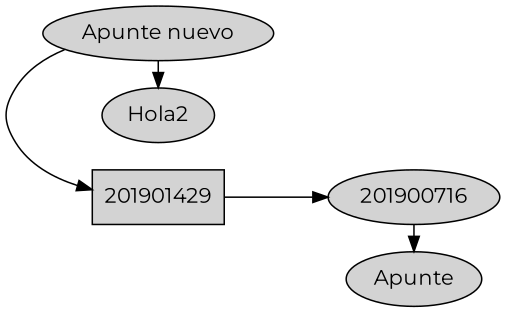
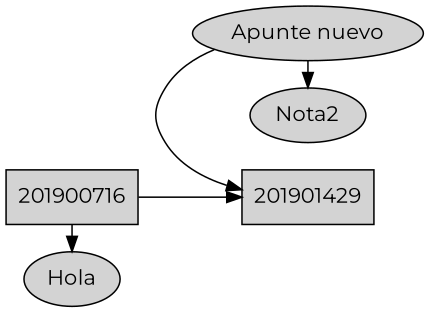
(158, 115) -> (308, 115)
(269, 197) -> (182, 197)
(414, 197) -> (72, 197)
(414, 279) -> (72, 279)
